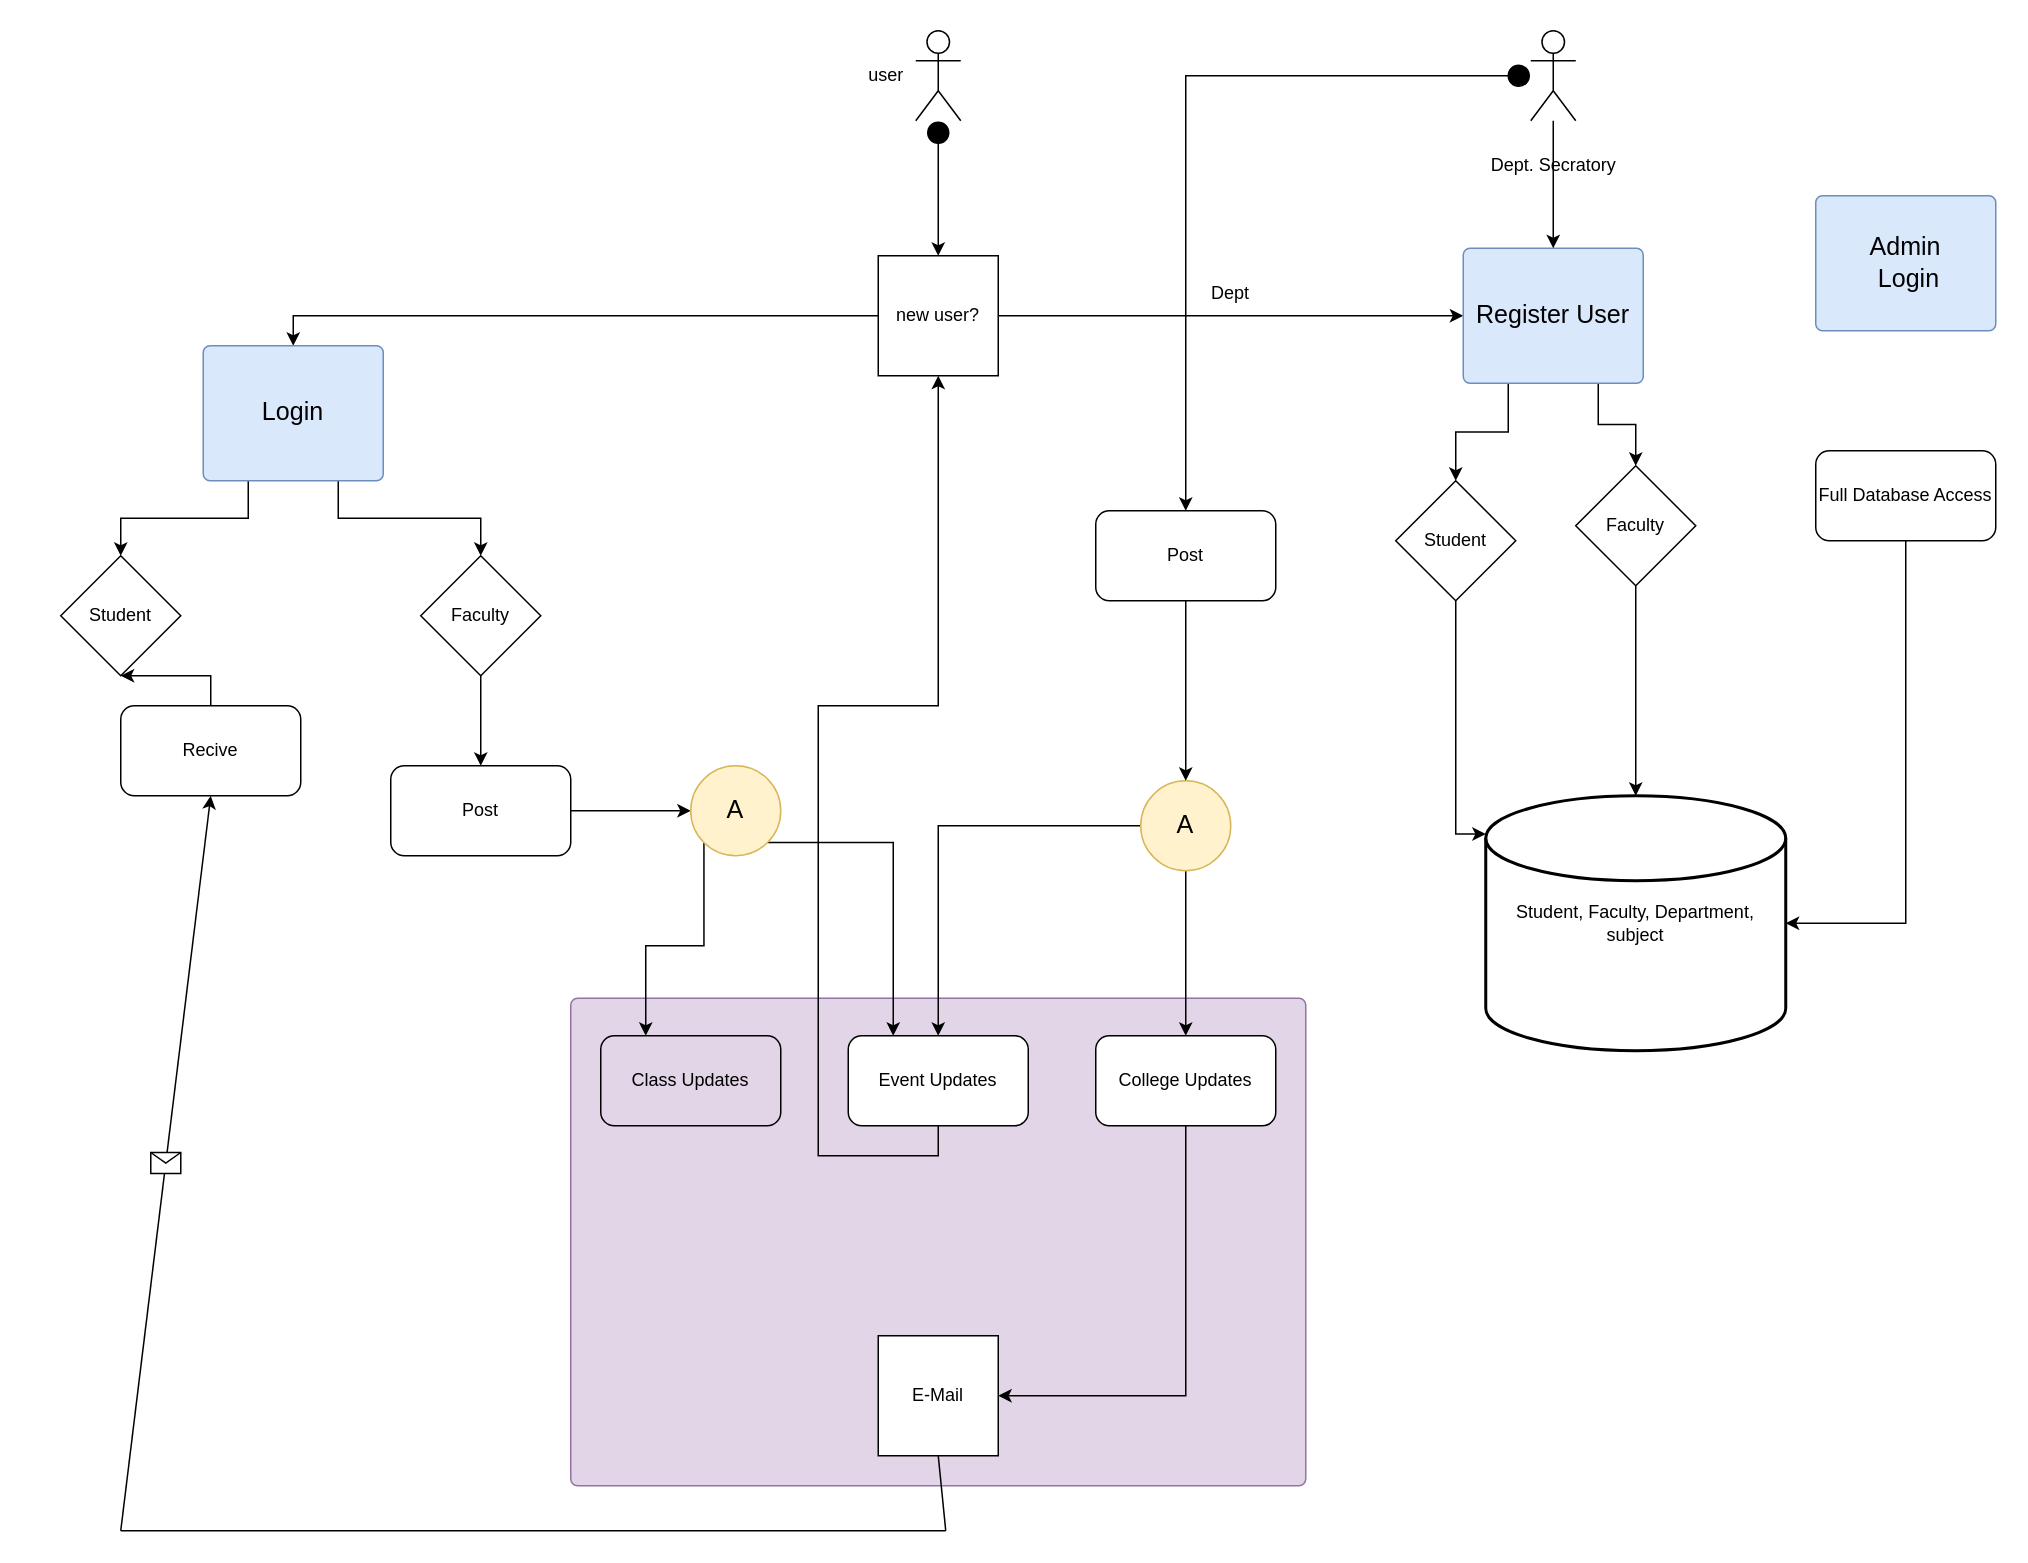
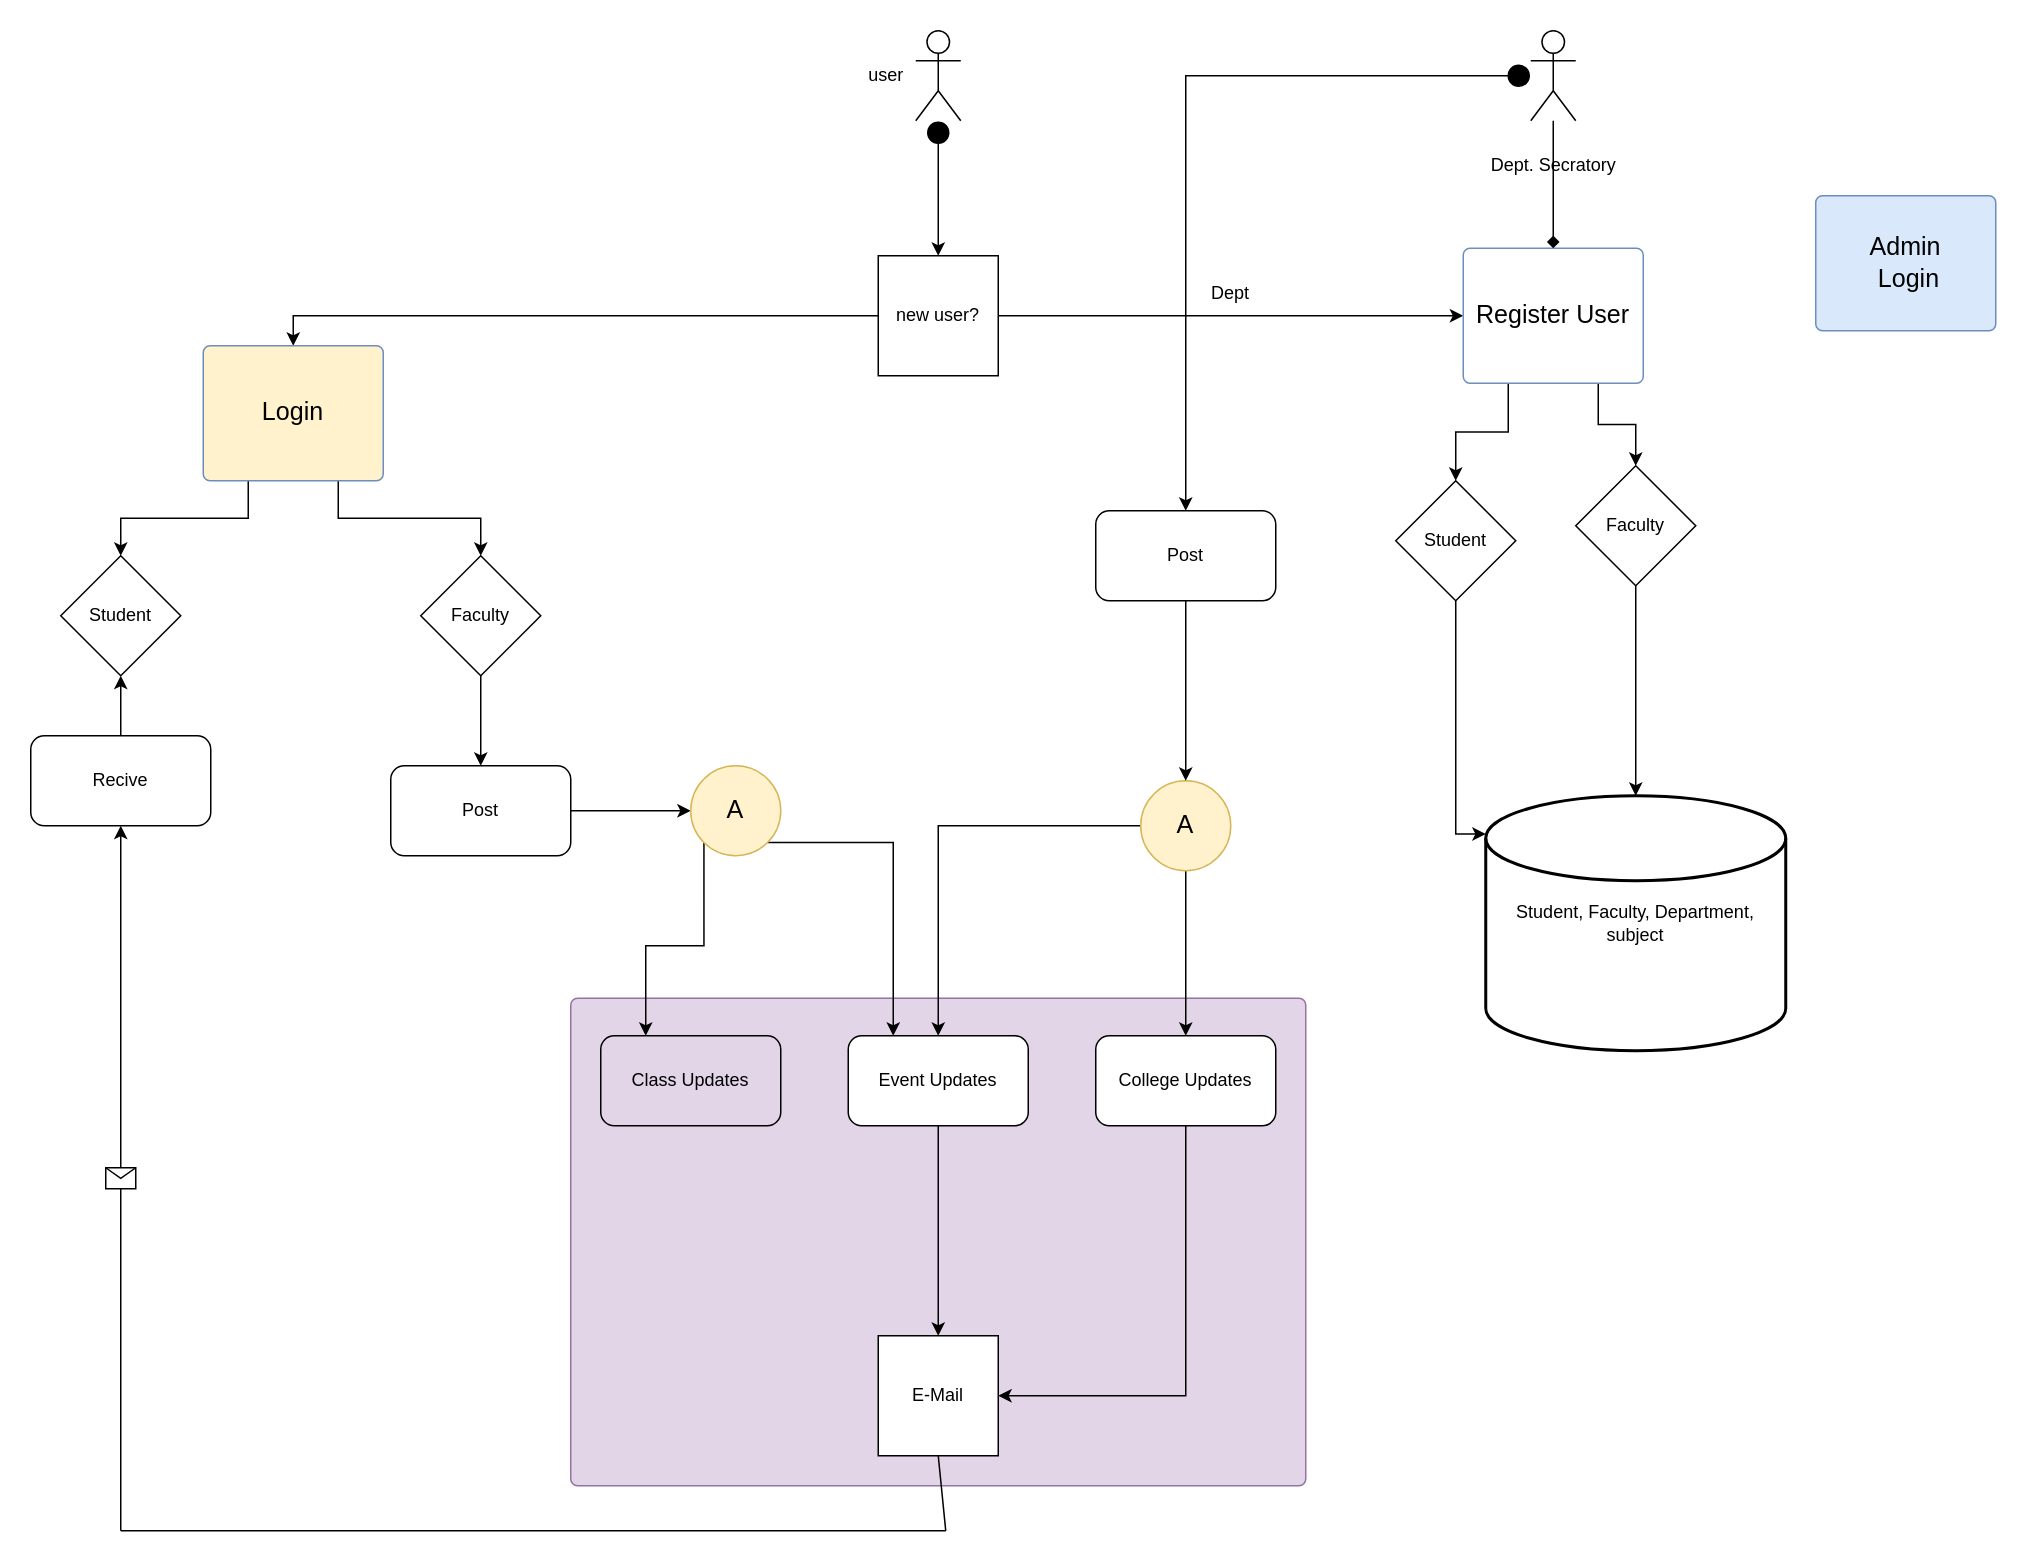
(1553, 237) -> (1553, 236)
(1553, 316) -> (1553, 316)
(293, 413) -> (293, 413)
(1906, 496) -> none
(211, 751) -> (121, 781)
(818, 773) -> (938, 1239)
(1906, 787) -> none
